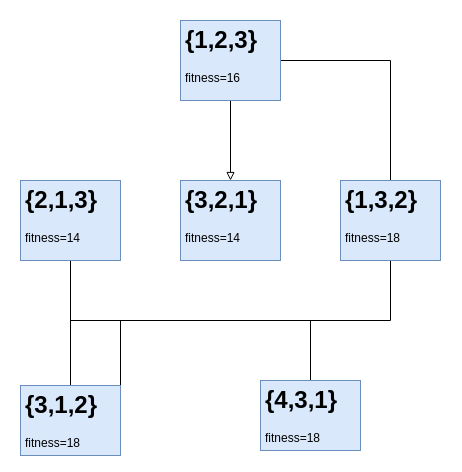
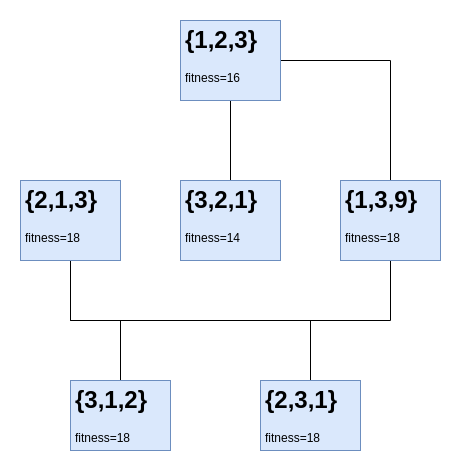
(231, 171) -> (231, 174)
(58, 185) -> (58, 185)
(378, 185) -> (378, 185)
(298, 385) -> (298, 385)
(71, 421) -> (121, 416)
